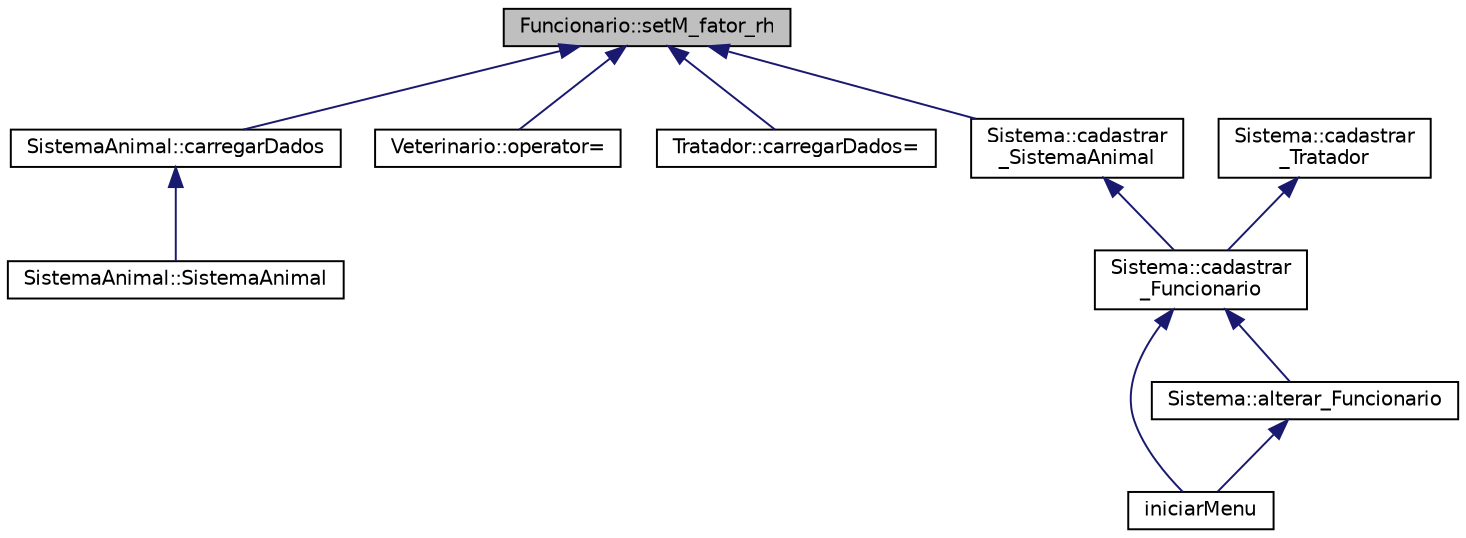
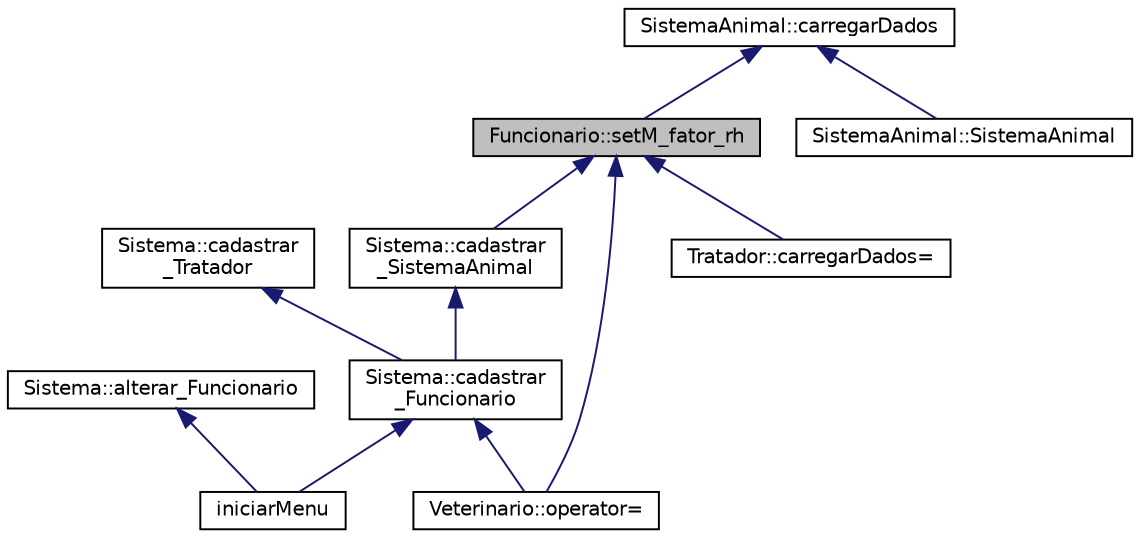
(402, 90) -> (694, 88)
(1264, 353) -> (505, 464)
